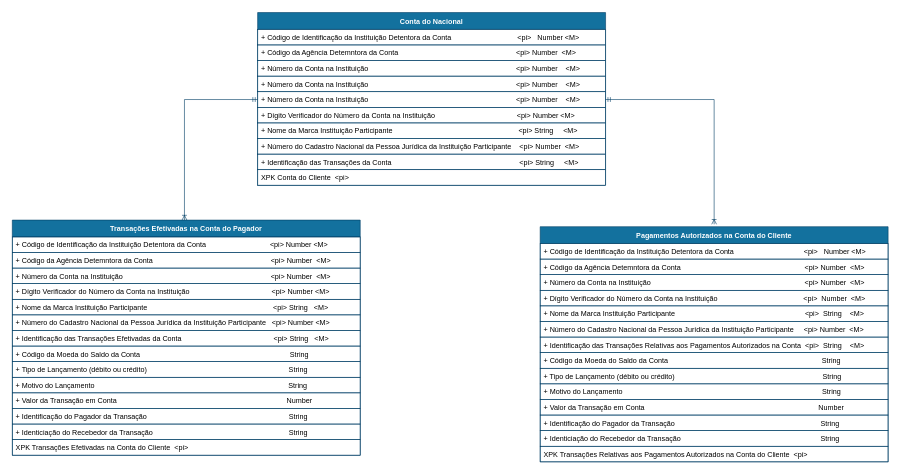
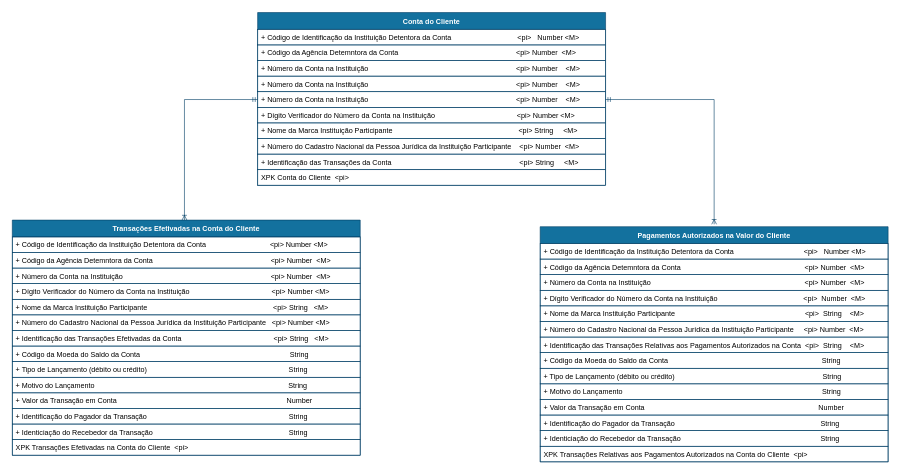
(431, 21) -> (431, 21)
(186, 229) -> (186, 229)
(714, 235) -> (714, 235)
